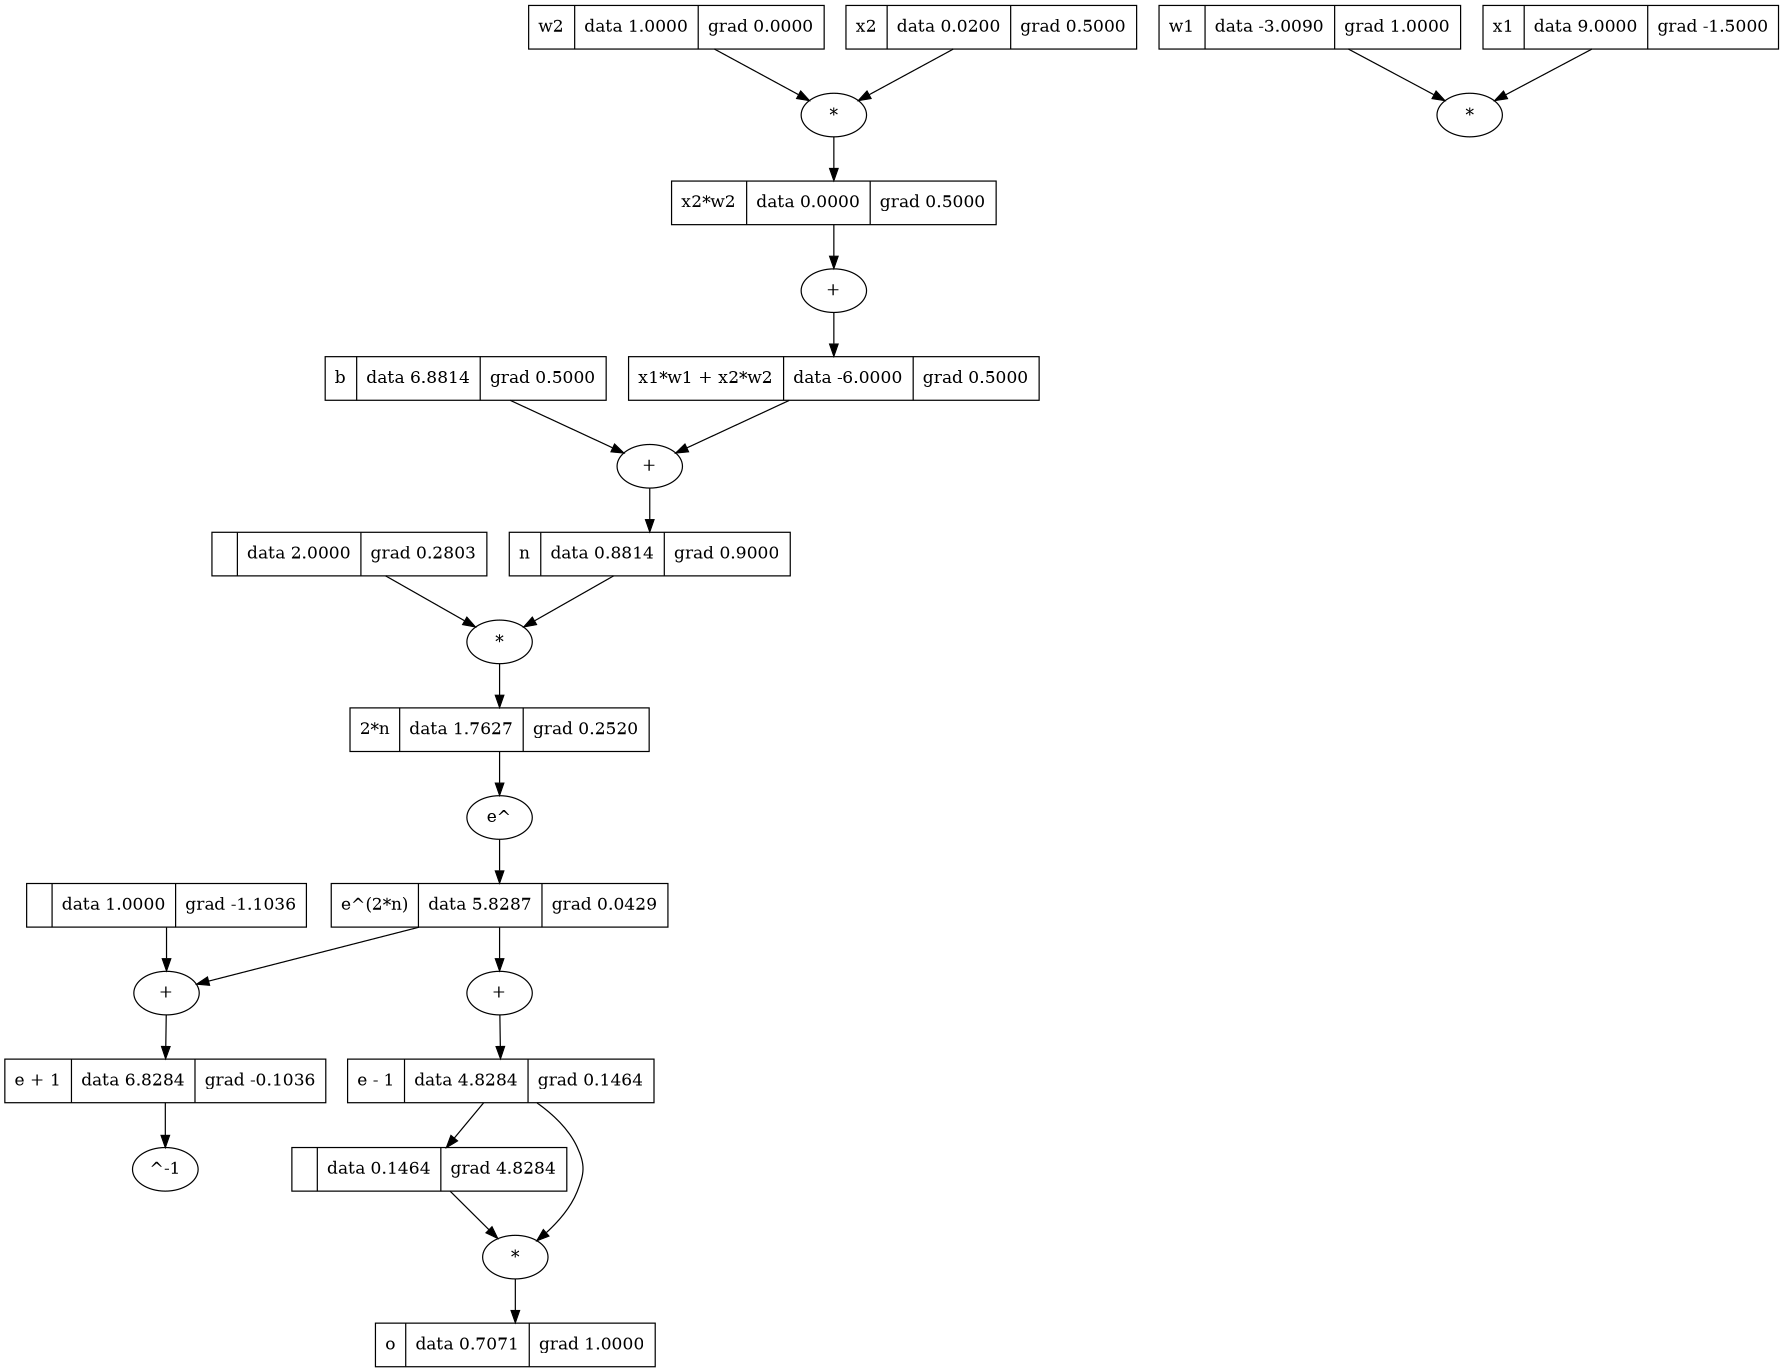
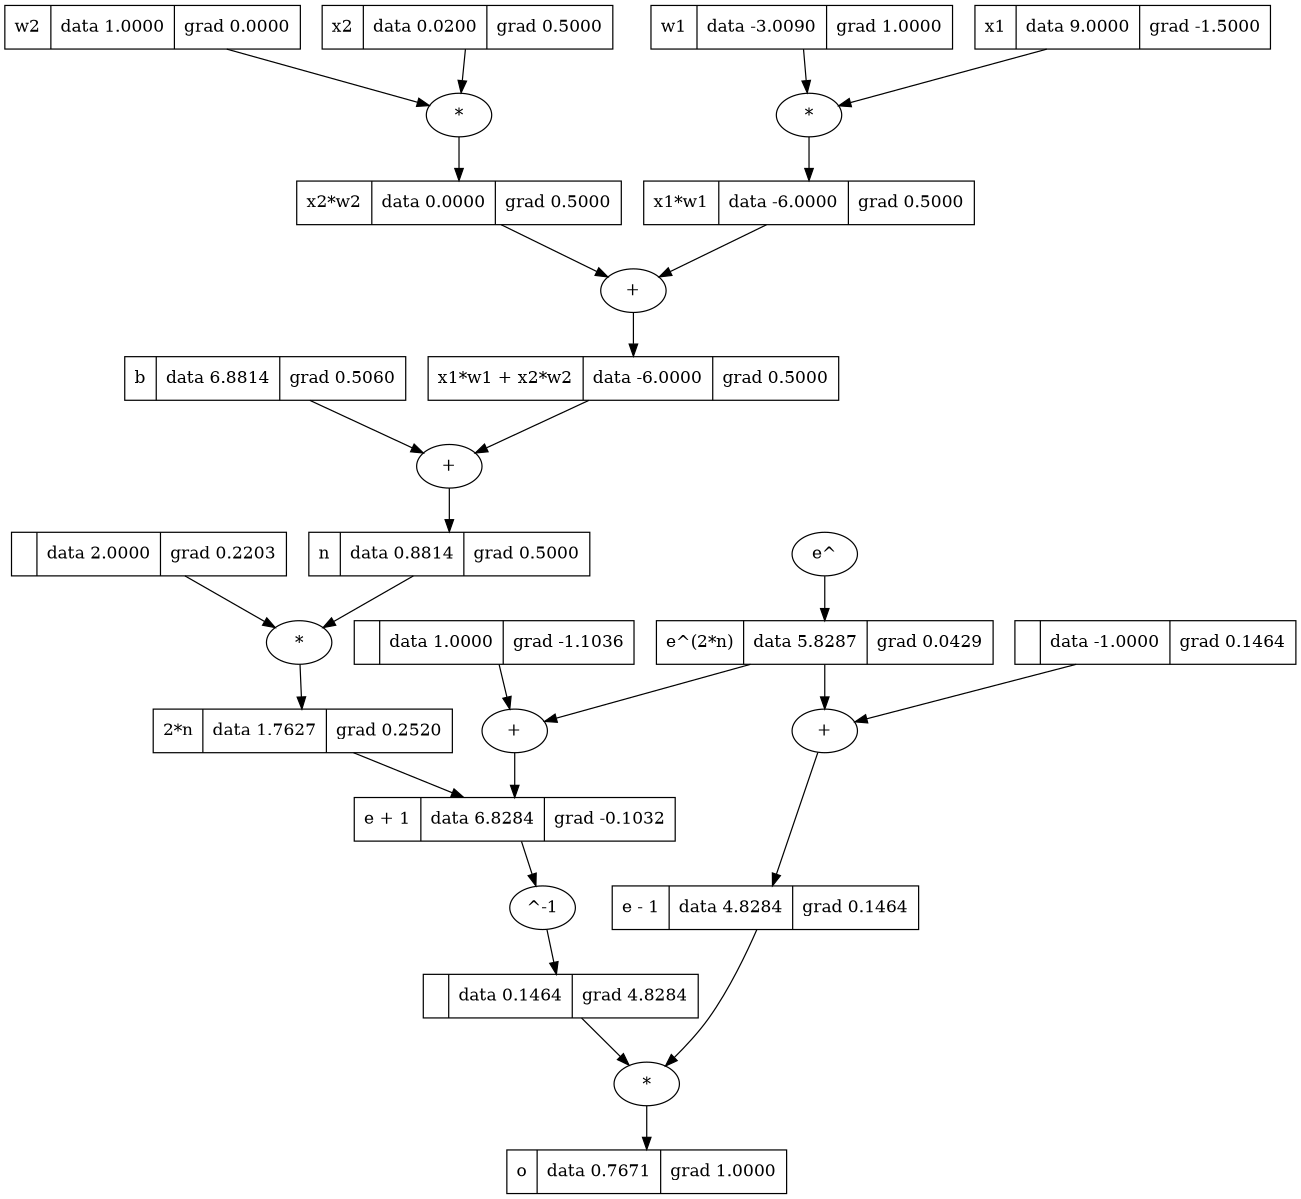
none -> (809, 203)
(543, 378) -> (343, 378)
(424, 553) -> (223, 553)
(727, 553) -> (527, 553)
none -> (1155, 642)
(500, 767) -> (403, 773)
(260, 1080) -> (610, 819)
(469, 1121) -> (550, 946)
(467, 1344) -> (599, 1171)
